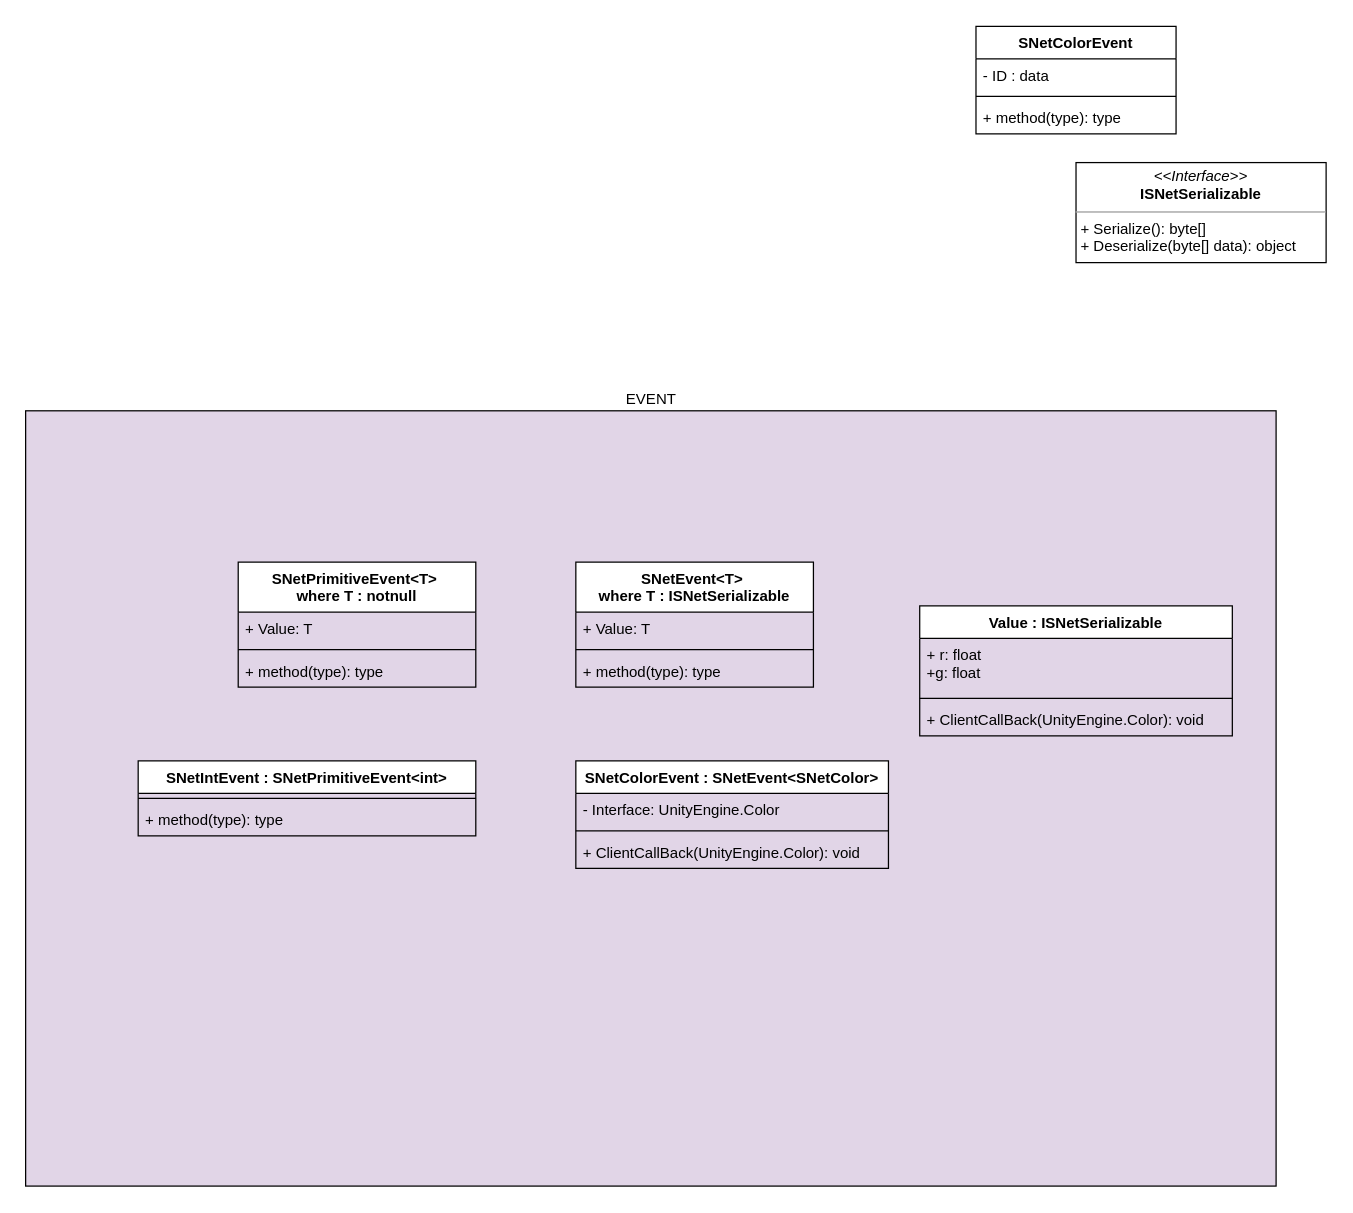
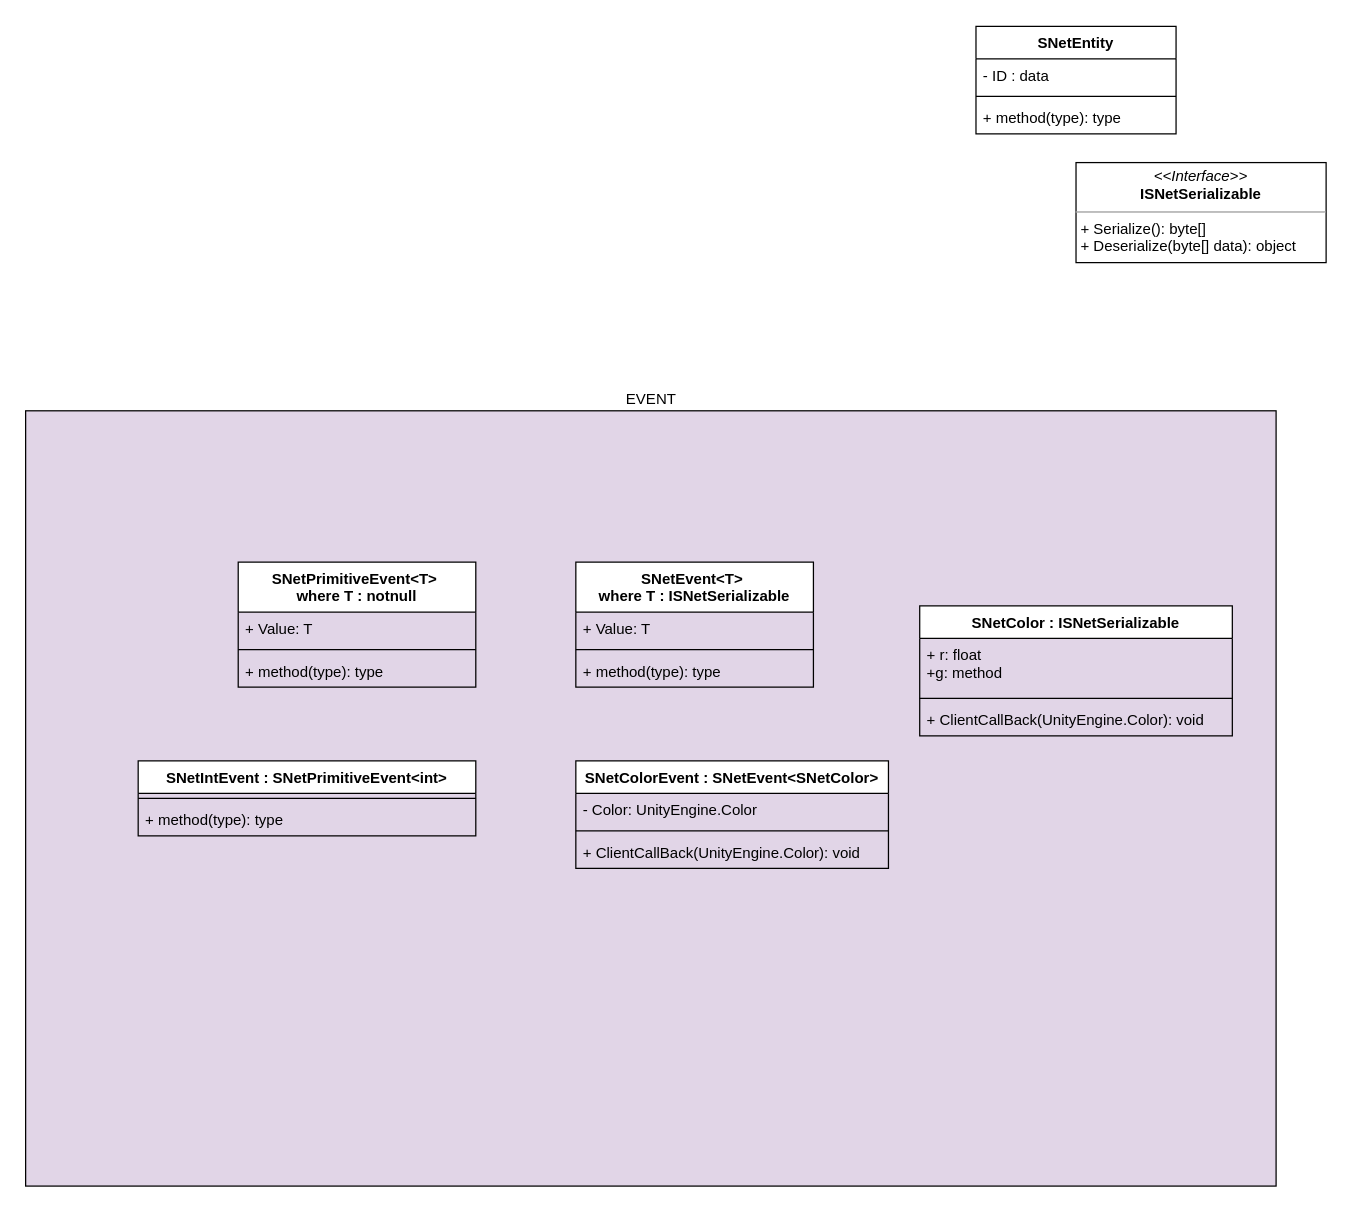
(1075, 43) -> (1075, 43)
(1075, 623) -> (1075, 623)
(960, 655) -> (960, 655)
(695, 810) -> (676, 810)
